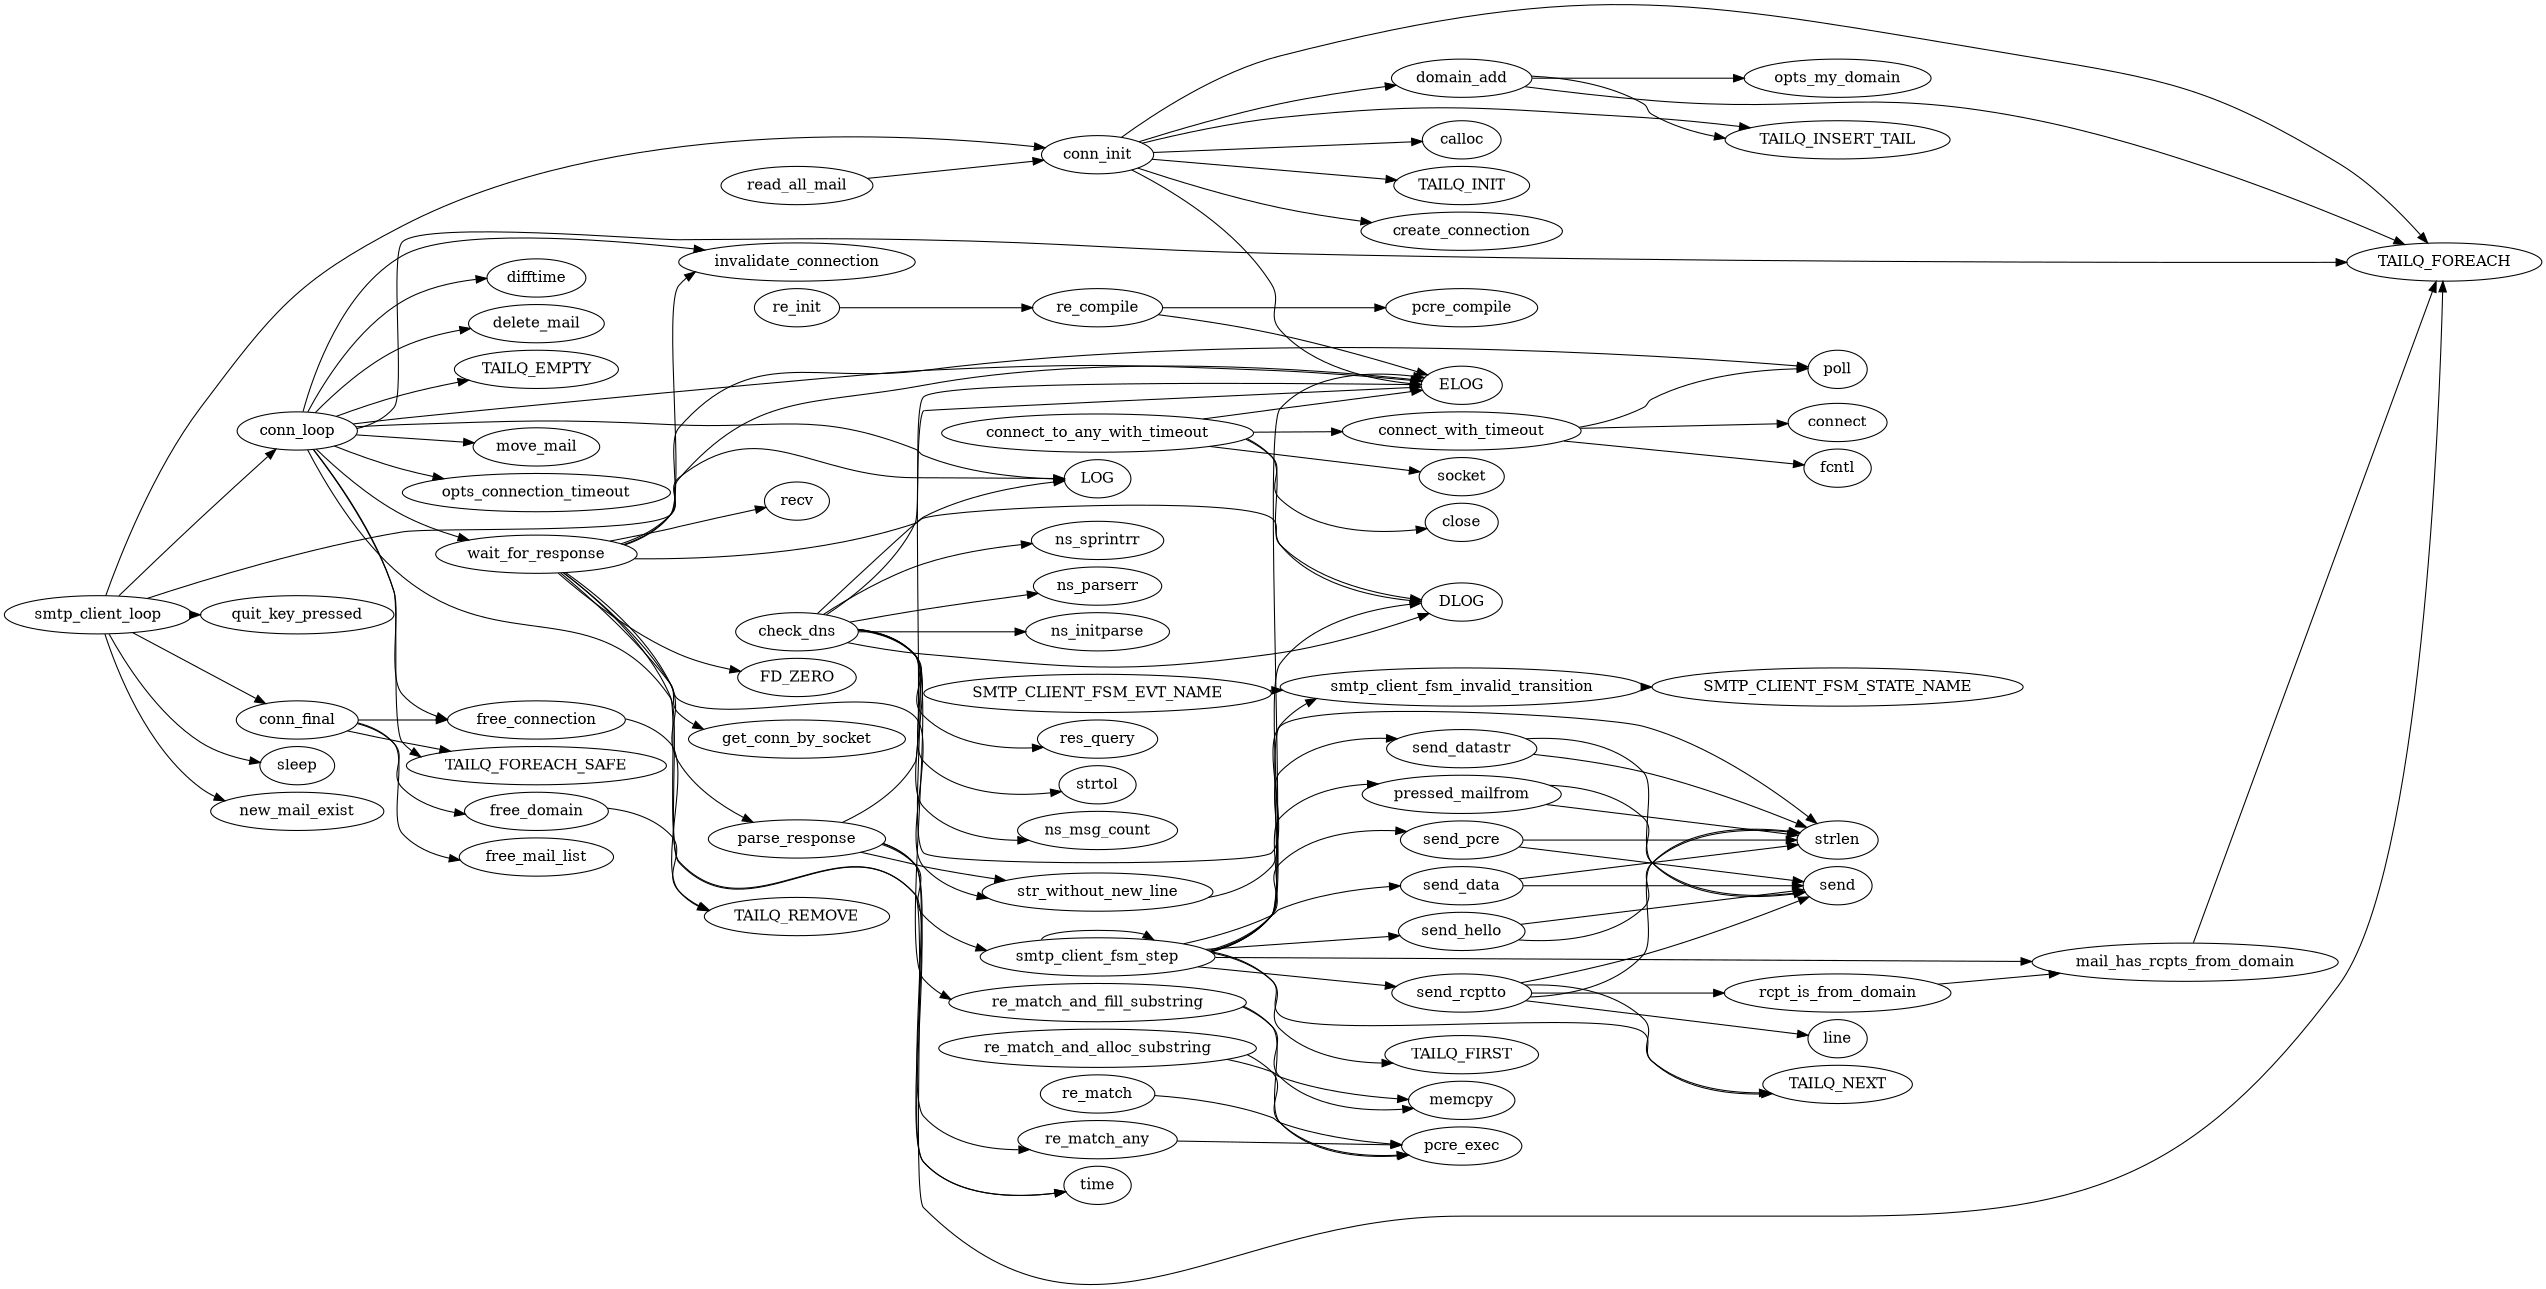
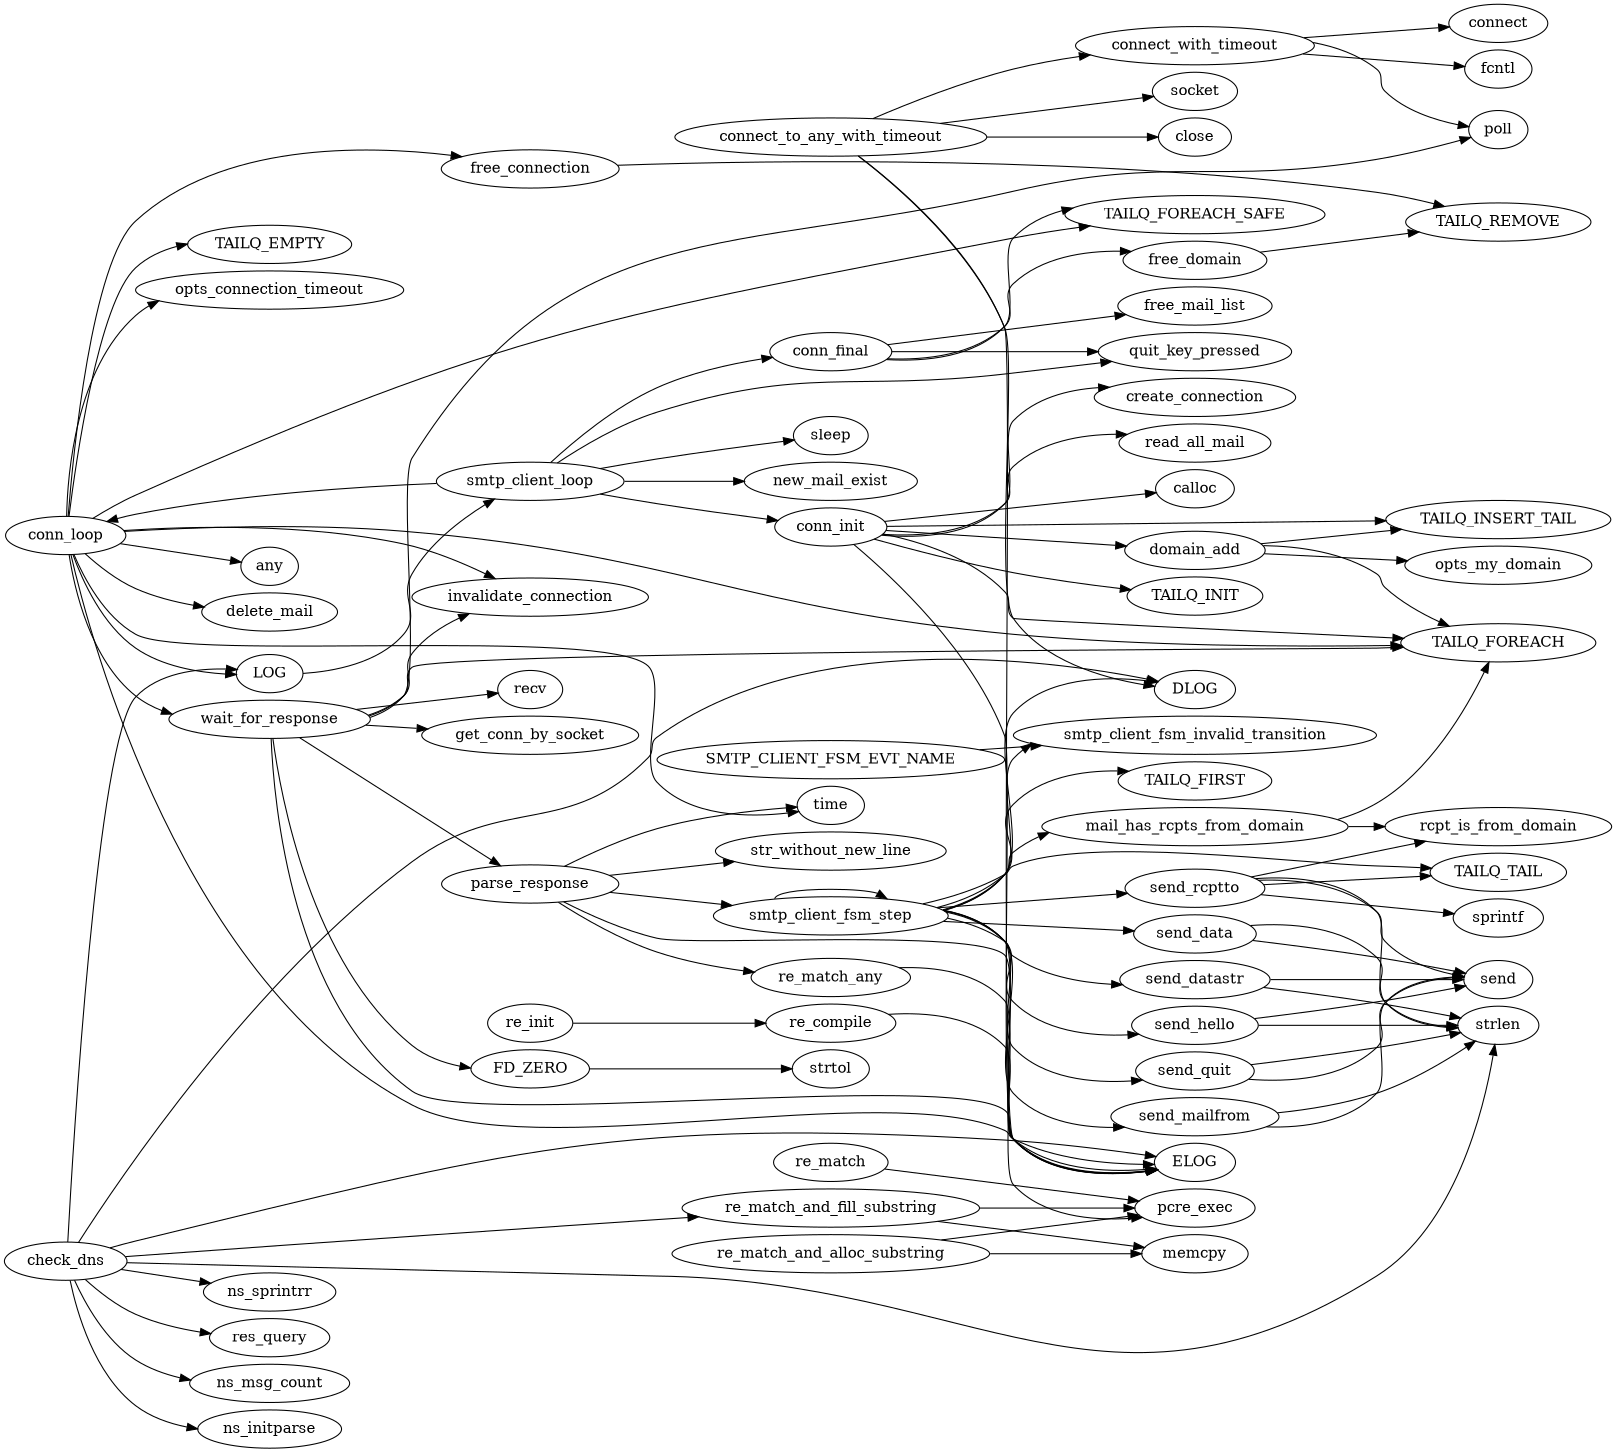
(950, 170) -> (1017, 463)
(536, 278) -> (270, 566)
(1462, 308) -> none
(536, 447) -> none
(1037, 508) -> none
(618, 525) -> (403, 635)
(1098, 586) -> none
(1838, 687) -> none
(818, 704) -> none
(389, 720) -> (990, 352)
(1286, 766) -> (1023, 962)
(933, 769) -> (686, 1069)
(1462, 794) -> (1195, 1117)
(1462, 840) -> (1195, 1071)
(1994, 979) -> (1361, 827)
(1838, 1039) -> (1498, 918)
(1838, 1084) -> (1498, 872)
